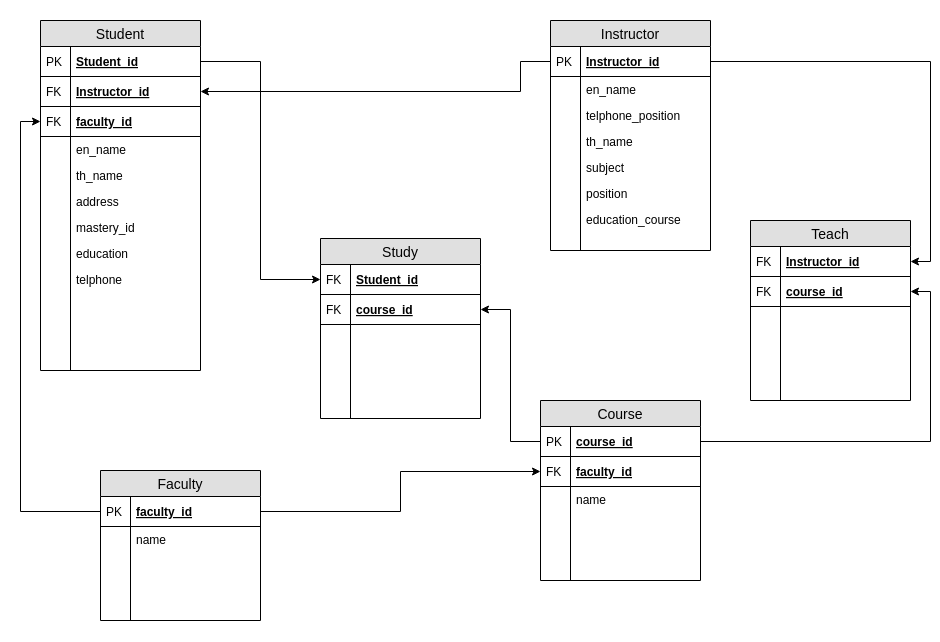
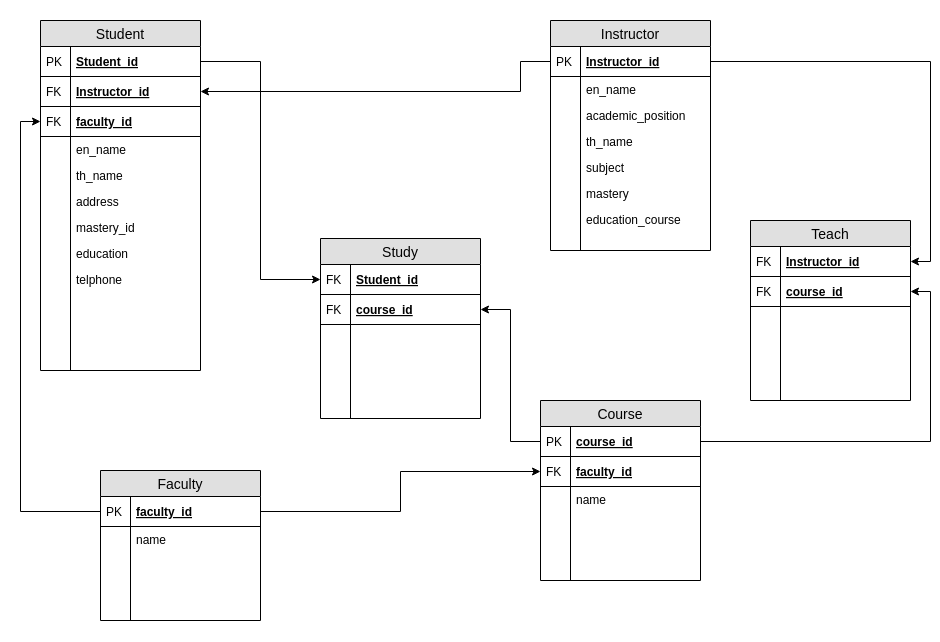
(638, 116) -> (638, 116)
(610, 194) -> (610, 194)
